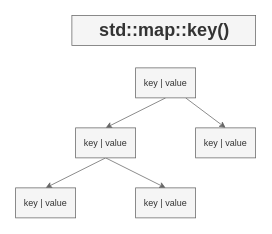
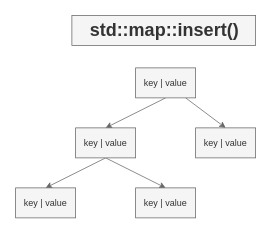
(164, 30) -> (164, 30)
